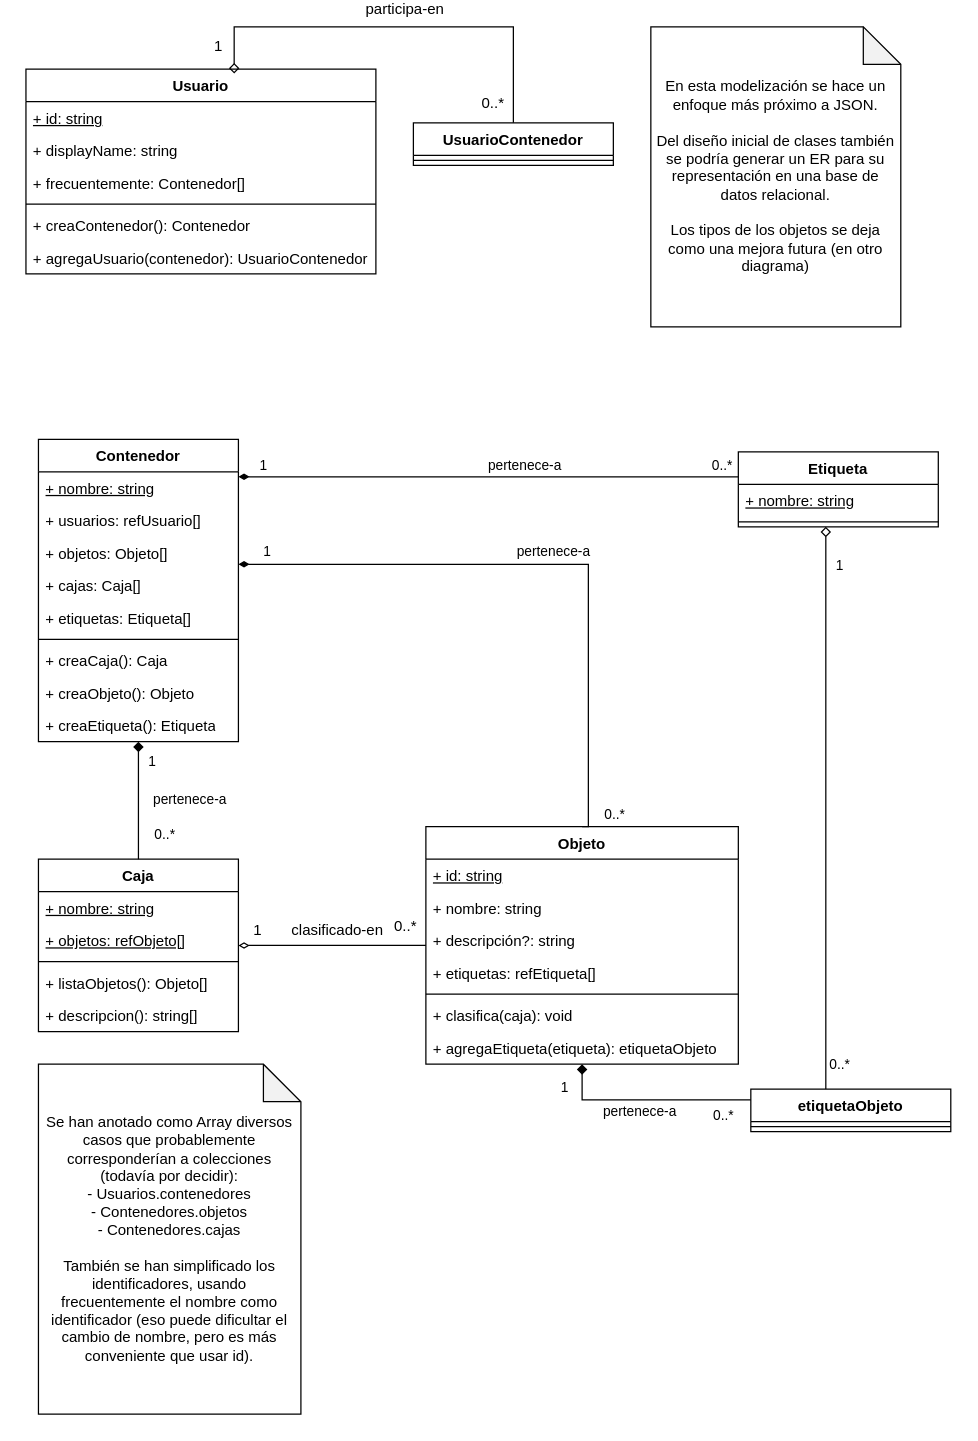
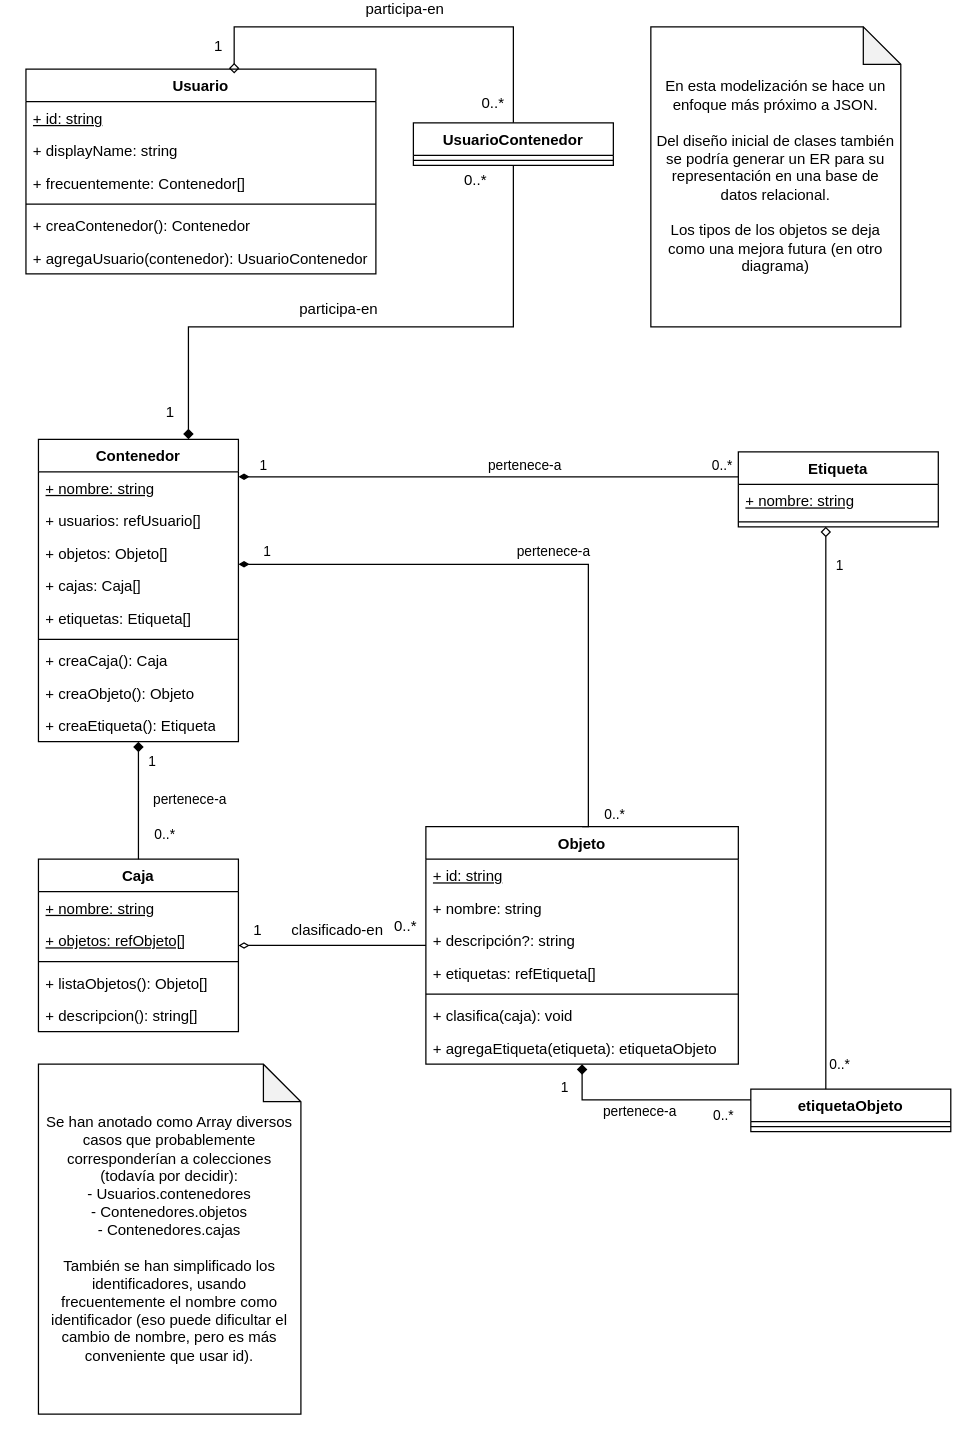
none -> (379, 327)
